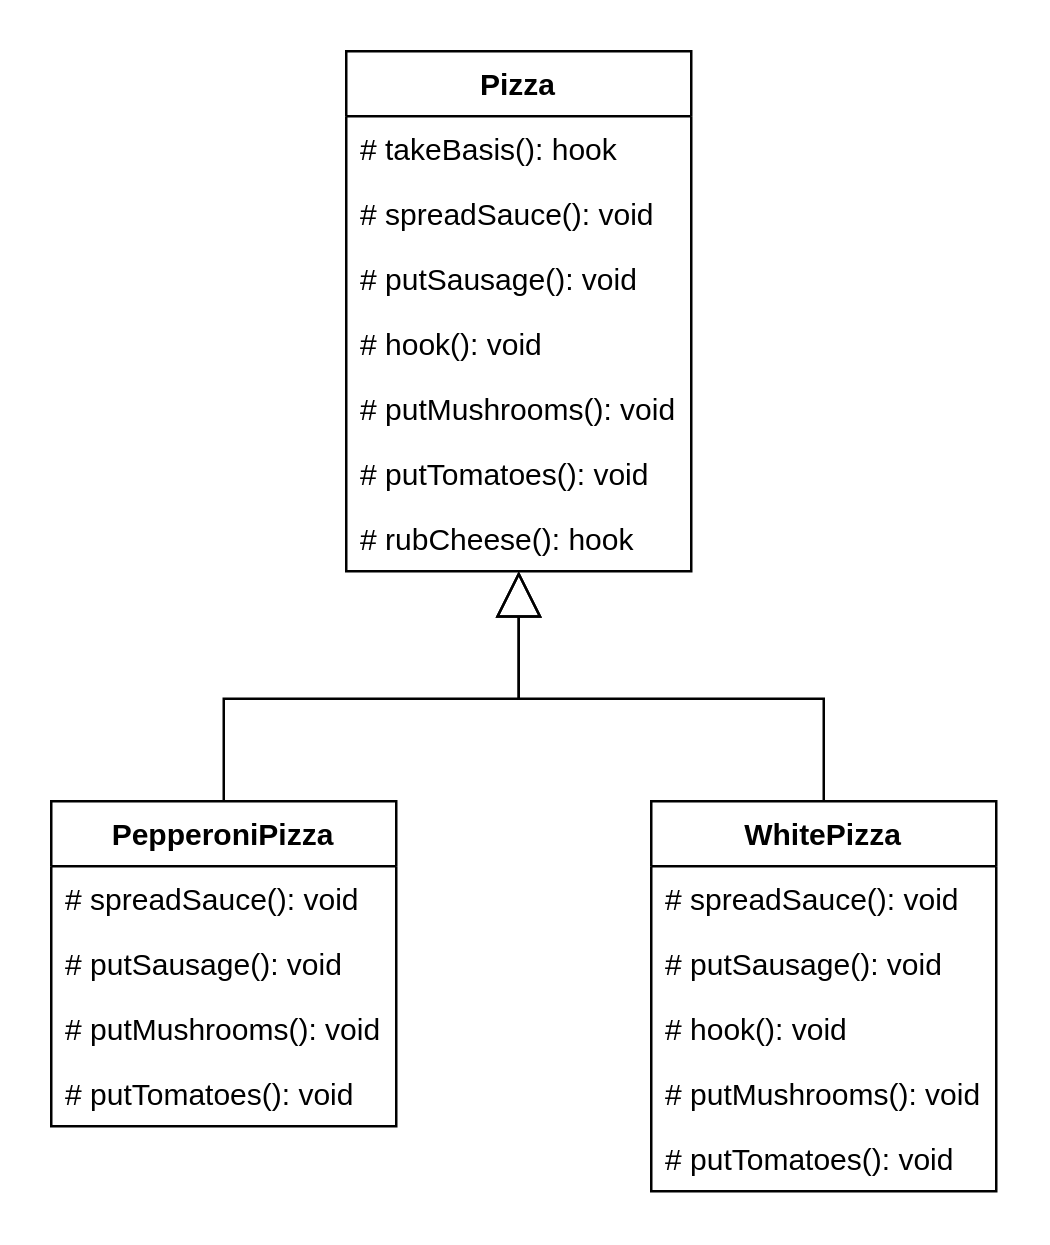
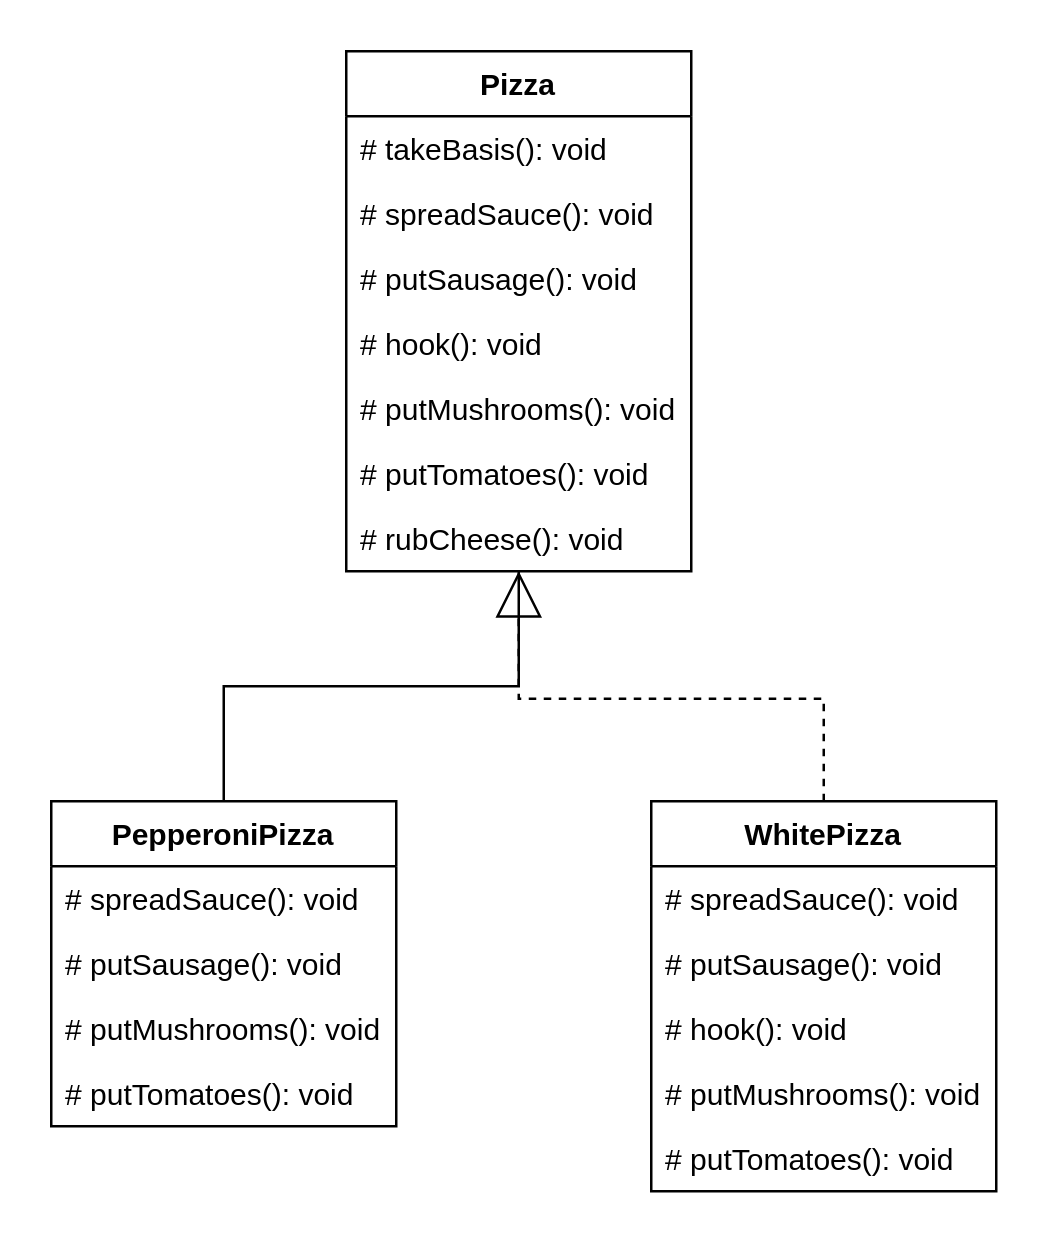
(508, 150) -> (504, 150)
(512, 540) -> (508, 540)
(369, 699) -> (519, 596)
(720, 699) -> (720, 699)
